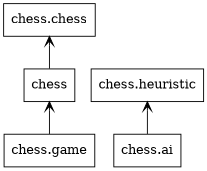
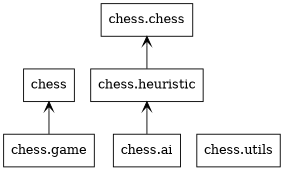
(49, 57) -> (147, 57)
none -> (239, 151)
